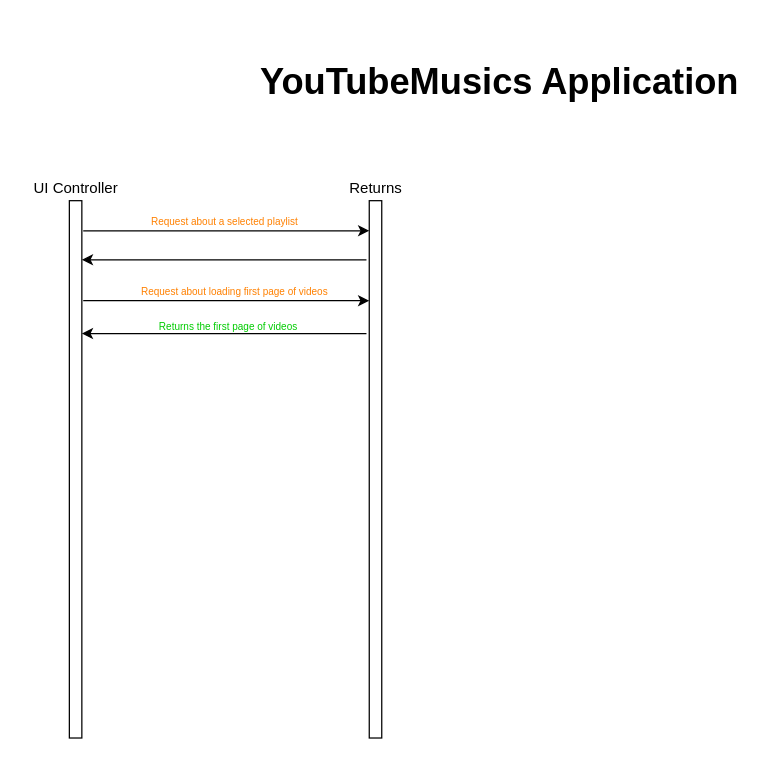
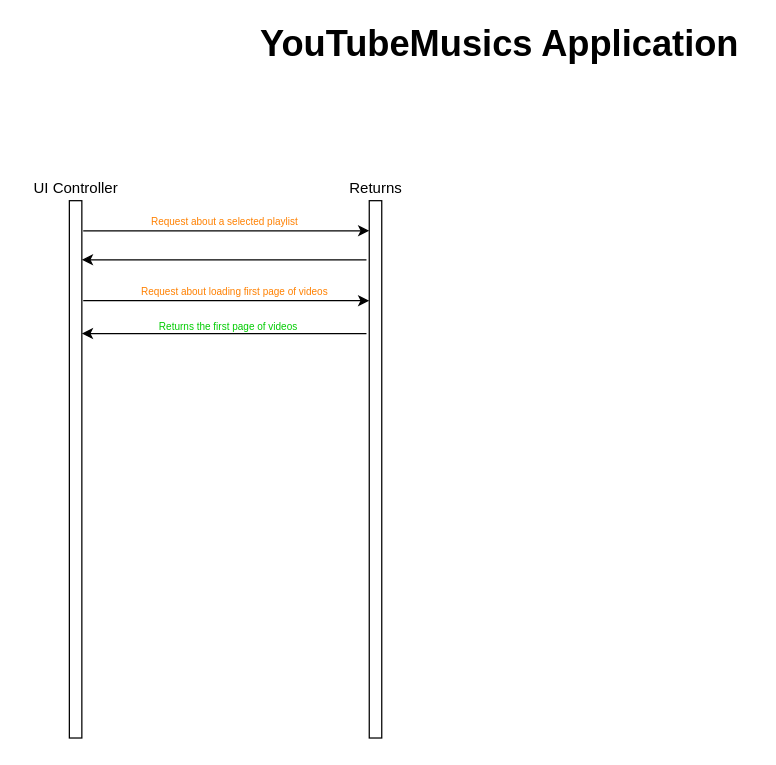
(499, 82) -> (499, 44)
